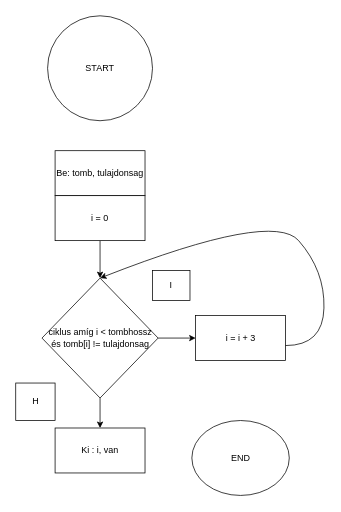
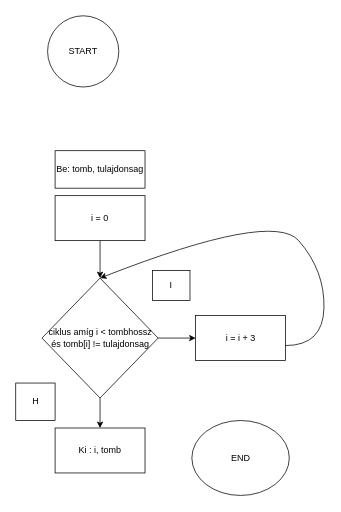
(100, 68) -> (83, 51)
(100, 173) -> (100, 169)
(100, 450) -> (100, 450)
